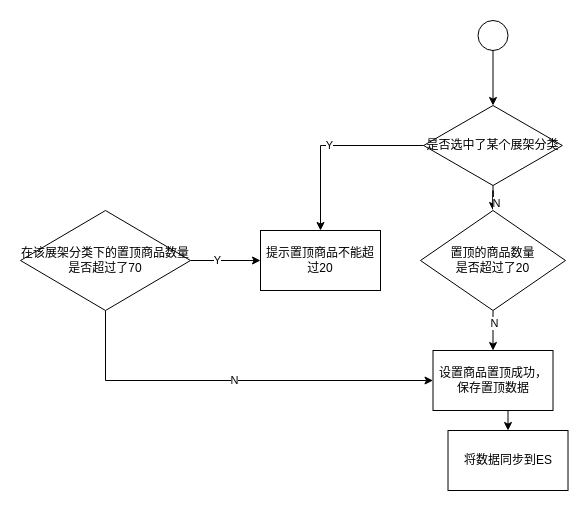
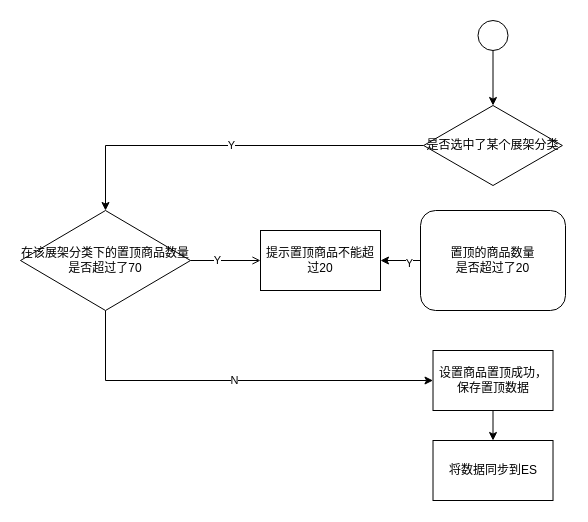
(321, 178) -> (191, 146)
(493, 202) -> none
(252, 261) -> (254, 261)
none -> (404, 261)
(493, 261) -> (493, 261)
(493, 327) -> none
(508, 461) -> (493, 471)
